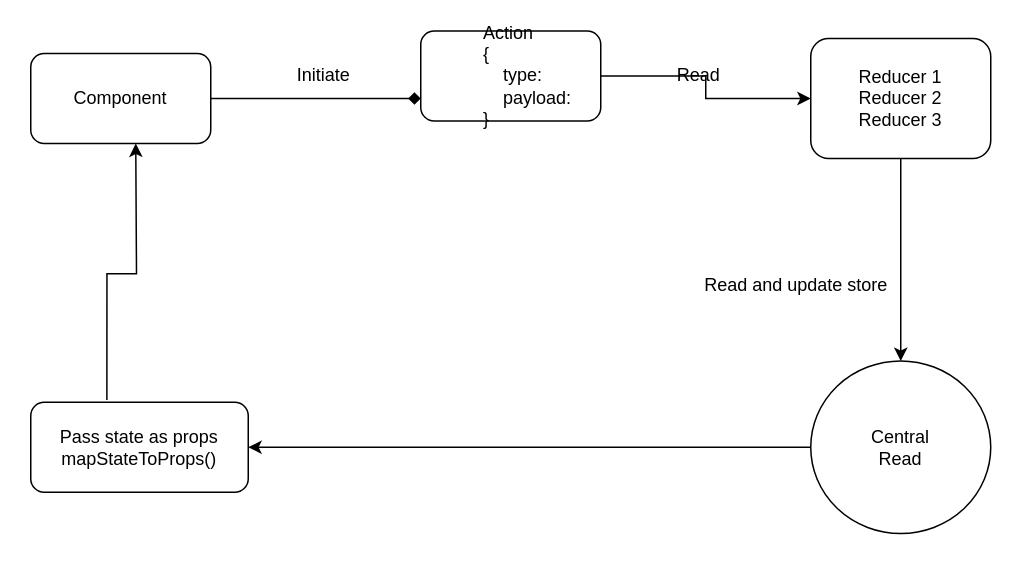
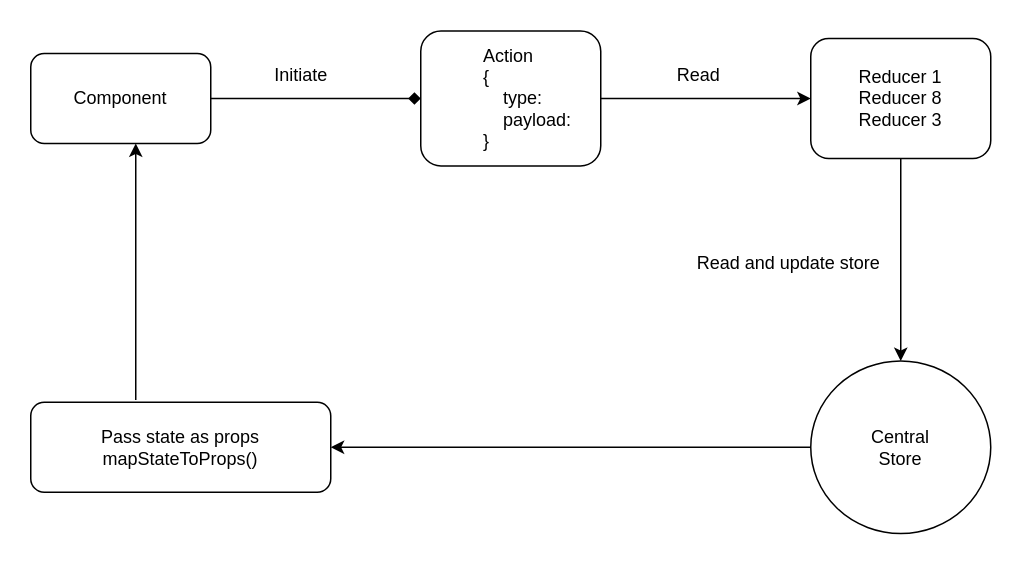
(323, 76) -> (301, 76)
(511, 76) -> (511, 98)
(901, 98) -> (901, 98)
(796, 286) -> (788, 263)
(140, 447) -> (181, 447)
(901, 448) -> (901, 448)
